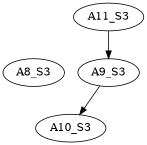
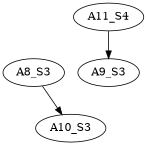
(109, 17) -> (109, 17)
(92, 97) -> (50, 97)
